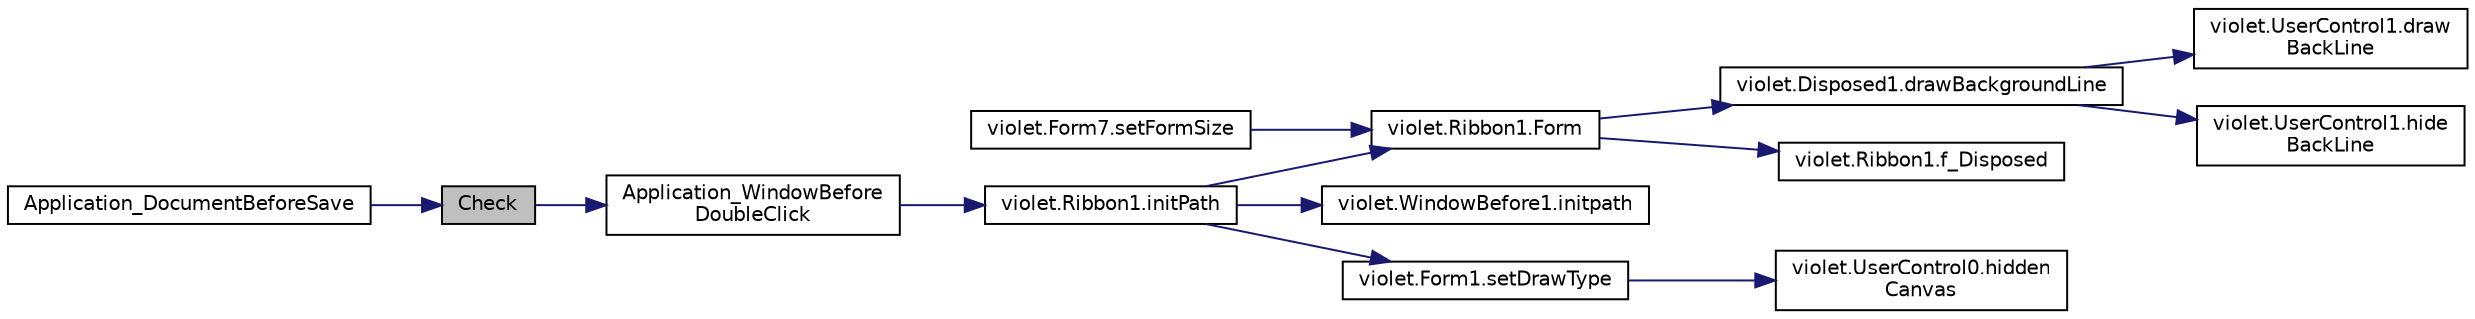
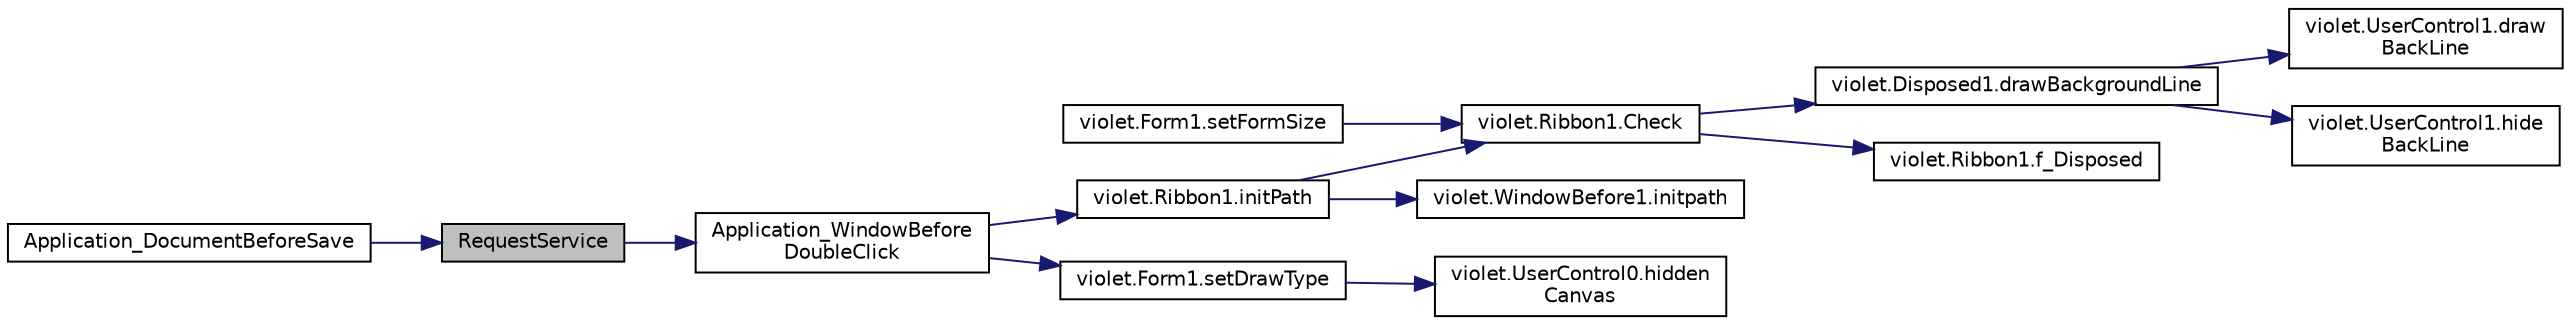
(1111, 130) -> (1203, 124)
(1485, 130) -> (1581, 124)
(489, 205) -> (533, 243)
(1289, 241) -> (1015, 261)
